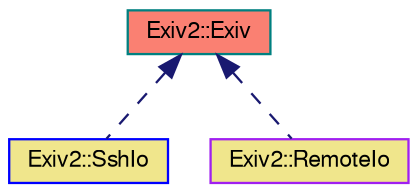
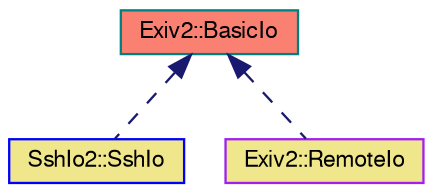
(199, 32) -> (209, 32)
(89, 161) -> (97, 161)
